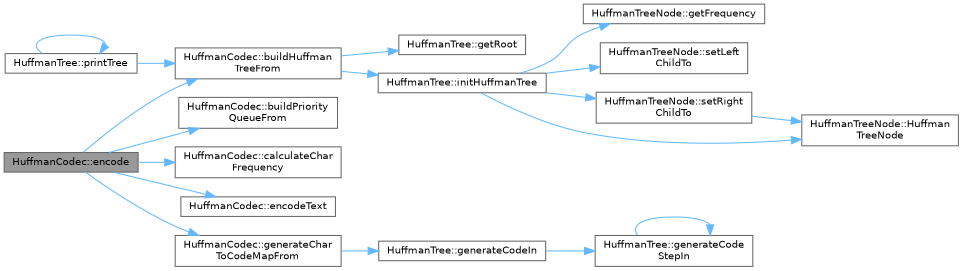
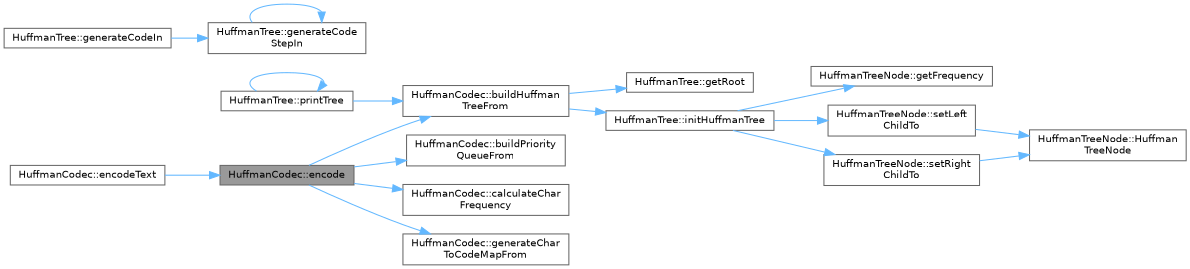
(632, 139) -> (997, 132)
(159, 183) -> (187, 175)
(355, 251) -> none
